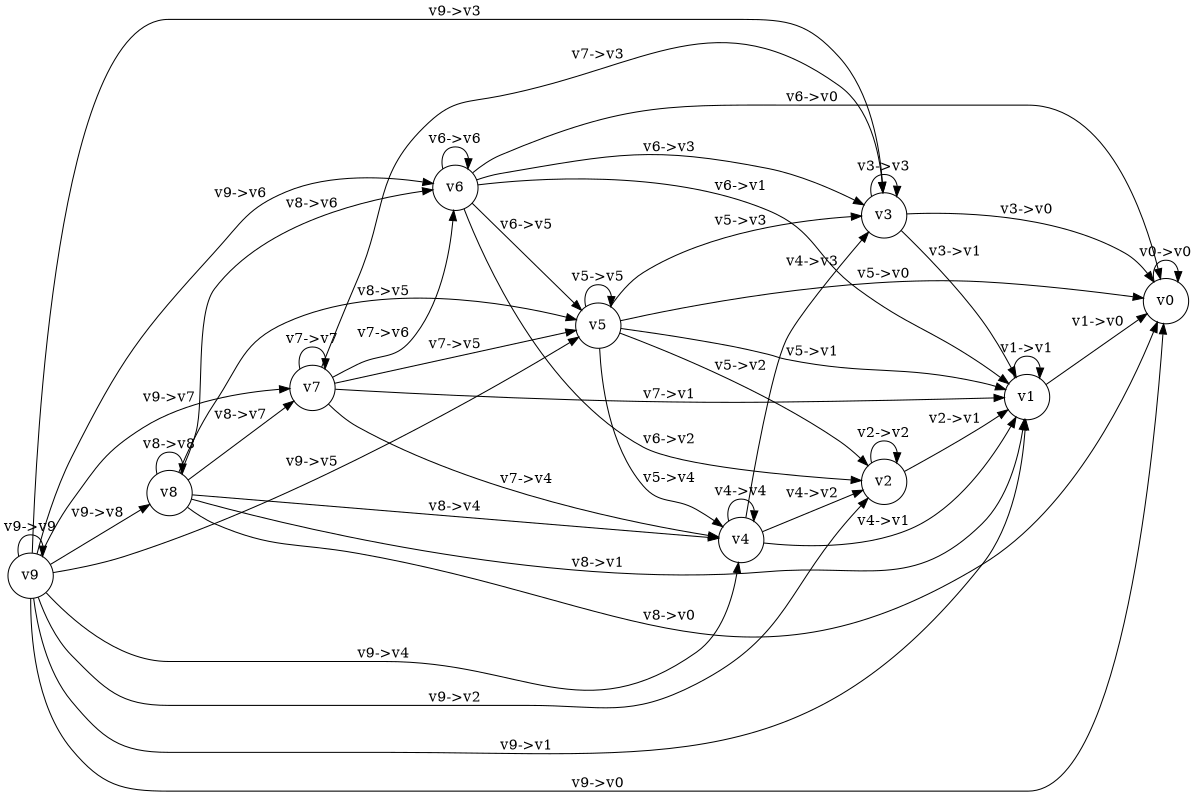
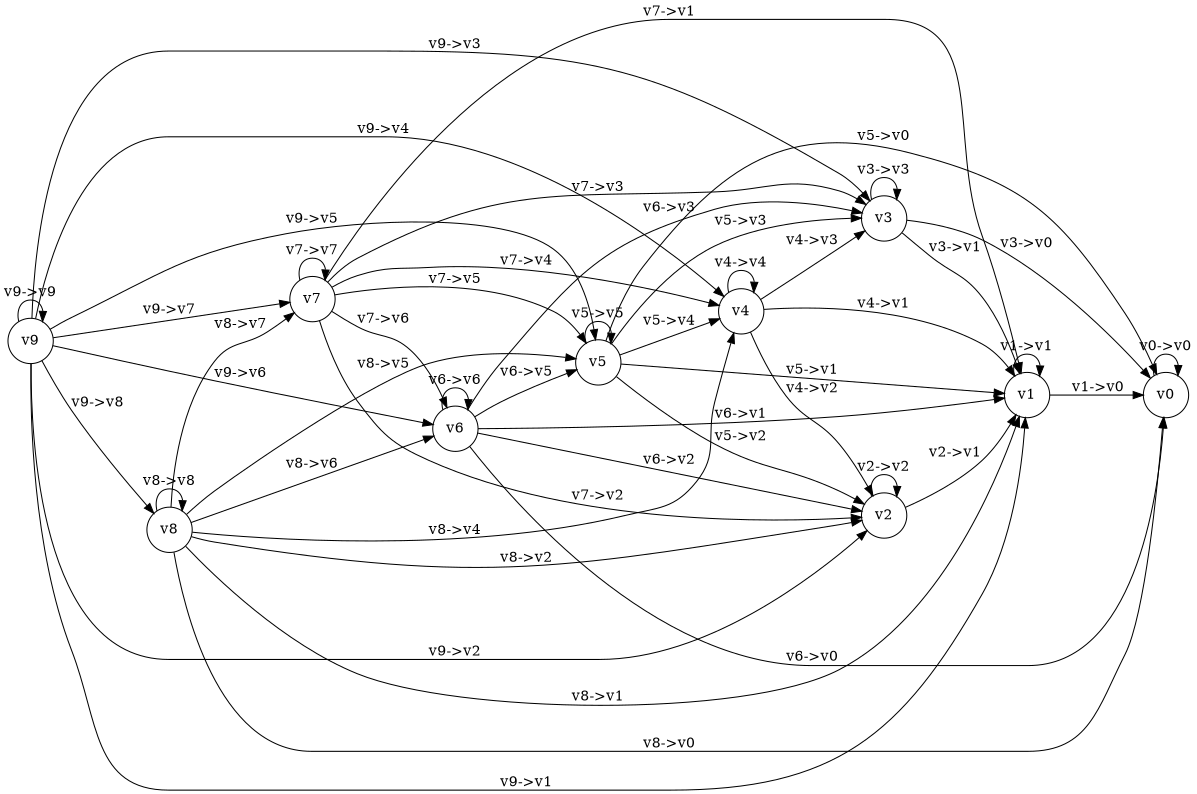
none -> (546, 498)
none -> (522, 566)
(711, 791) -> none
